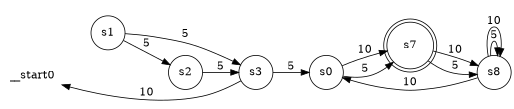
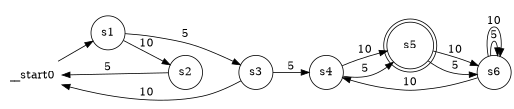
(147, 44) -> (147, 44)
(410, 46) -> (410, 46)
none -> (72, 53)
(217, 72) -> (119, 74)
(326, 72) -> (326, 72)
(494, 72) -> (494, 72)
